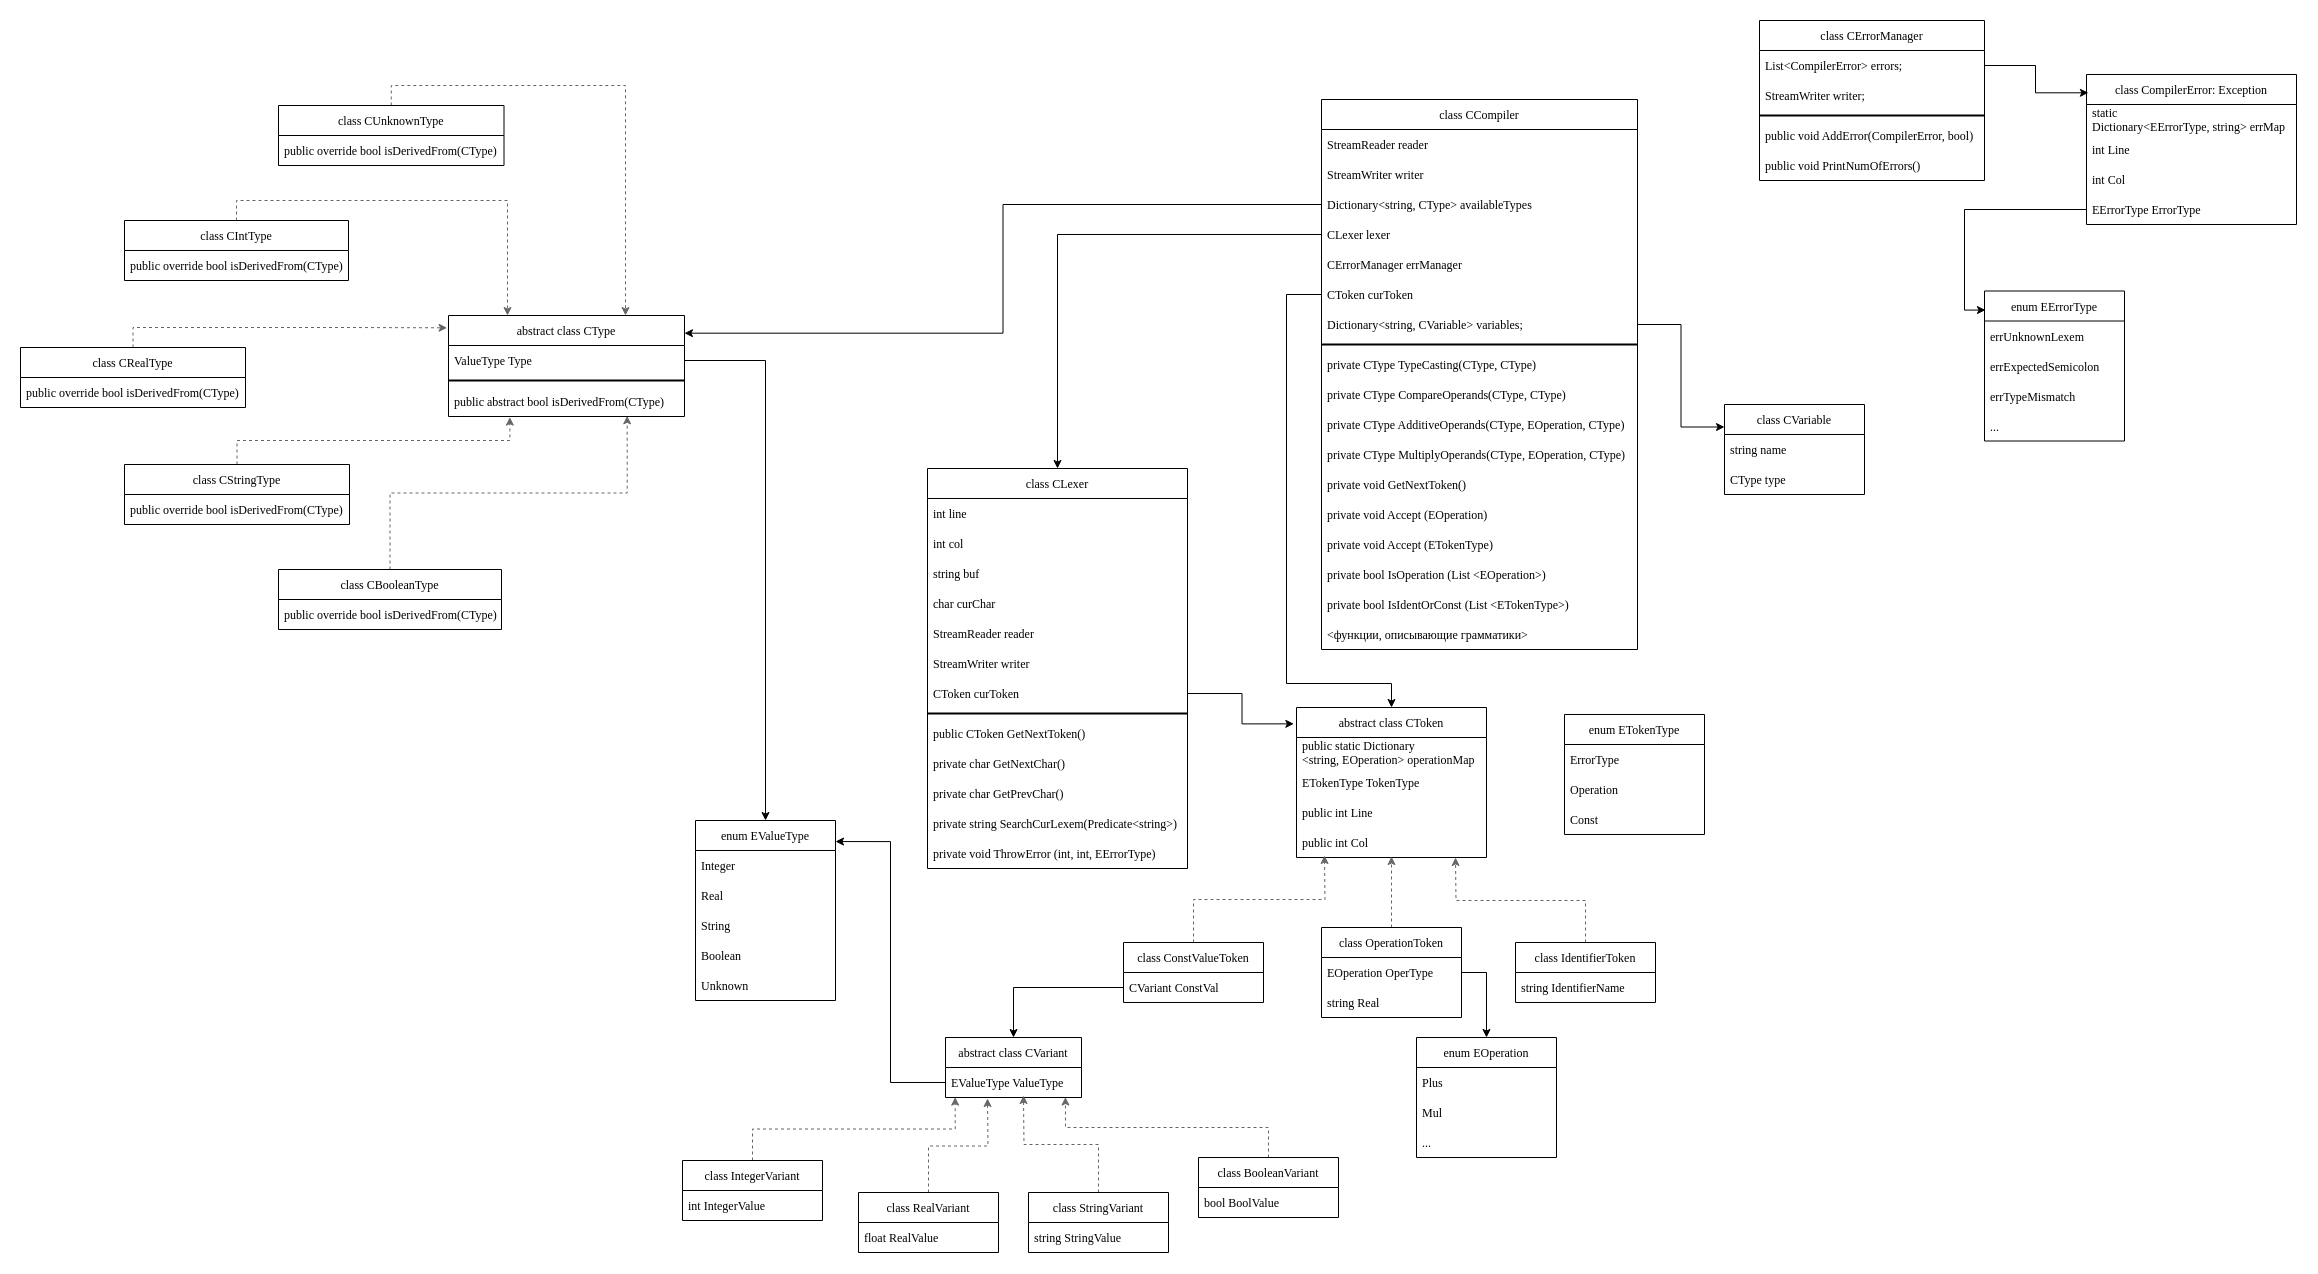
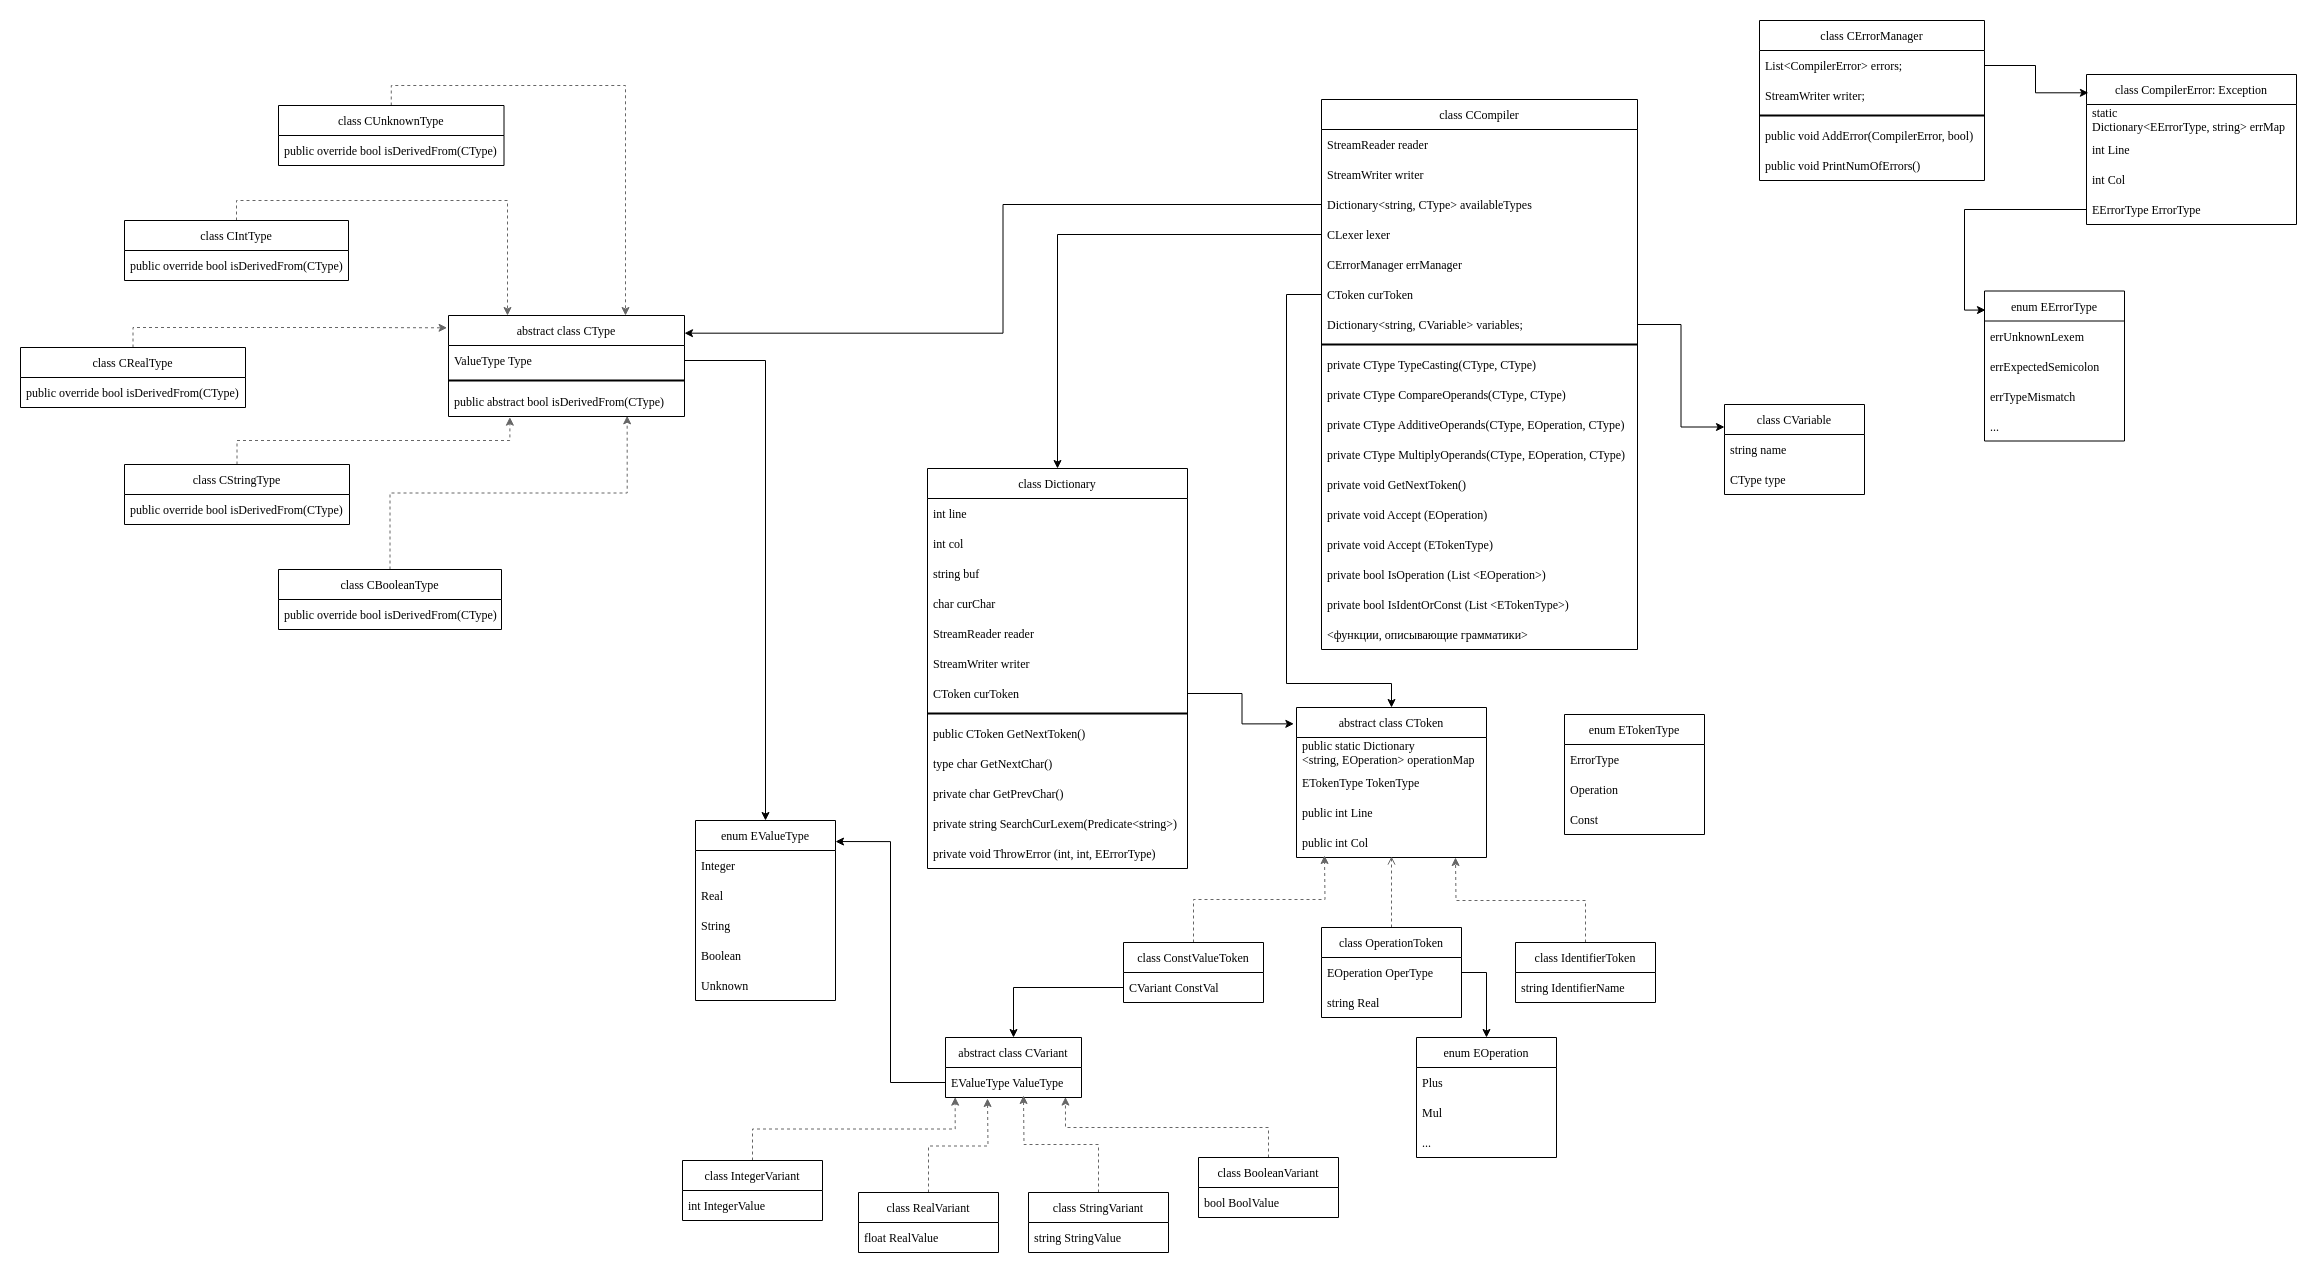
(1057, 484) -> (1057, 484)
(1016, 764) -> (1007, 764)
(1392, 865) -> (1392, 863)
